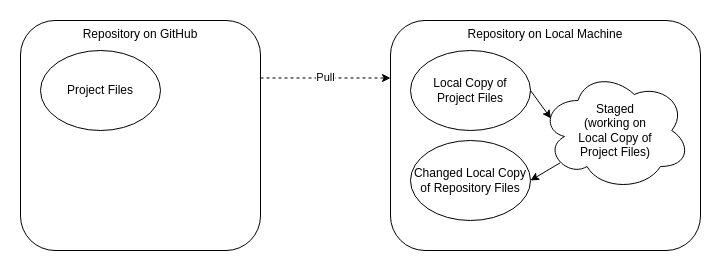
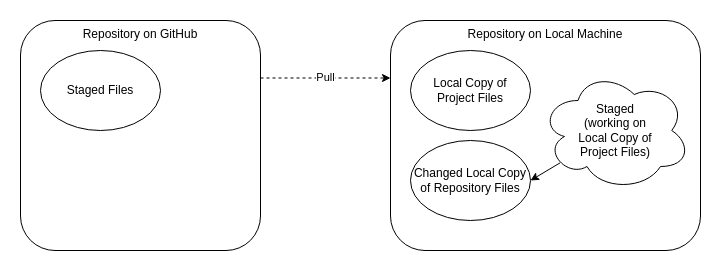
(101, 91) -> (101, 91)
(539, 102) -> none
